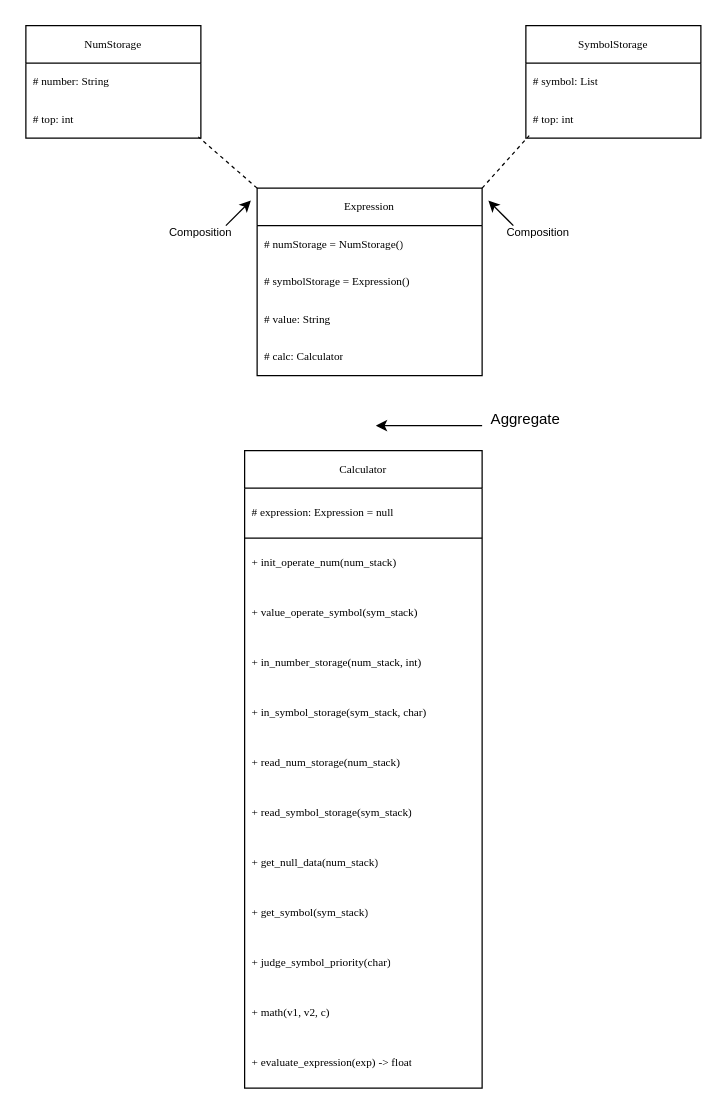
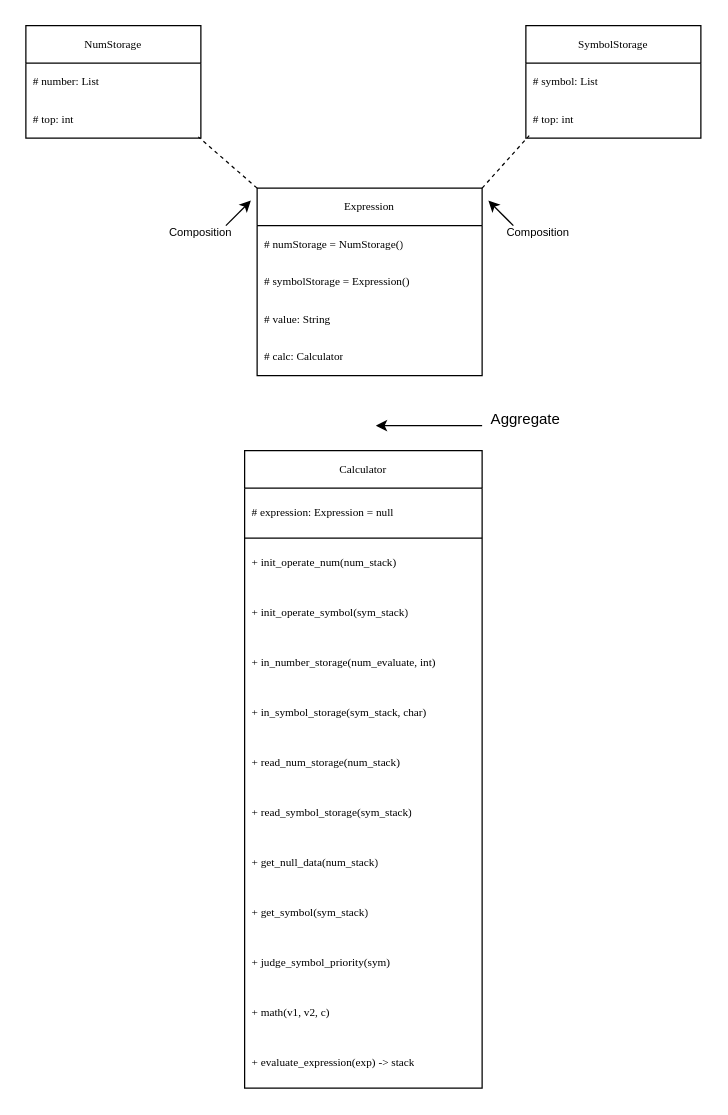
(78, 82) -> (71, 82)
(351, 613) -> (347, 613)
(355, 663) -> (363, 663)
(337, 963) -> (334, 963)
(353, 1063) -> (355, 1063)
